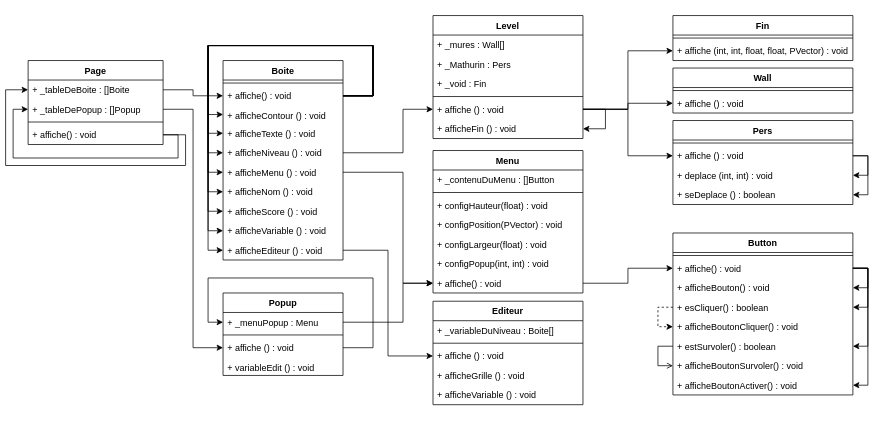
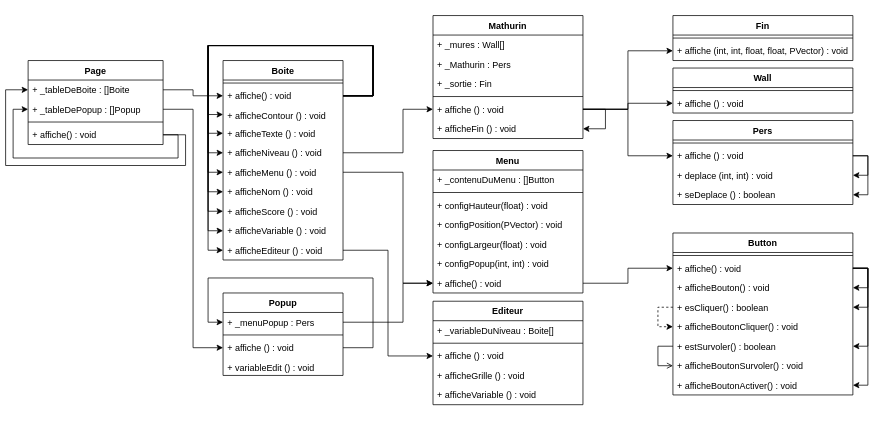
(508, 26) -> (508, 26)
(463, 84) -> (468, 84)
(270, 323) -> (270, 323)
